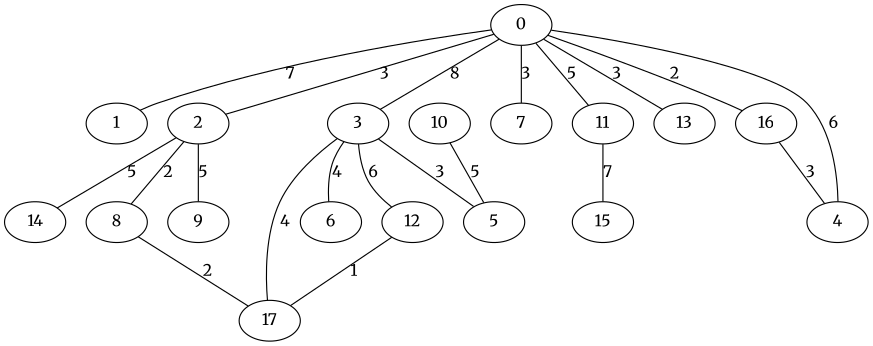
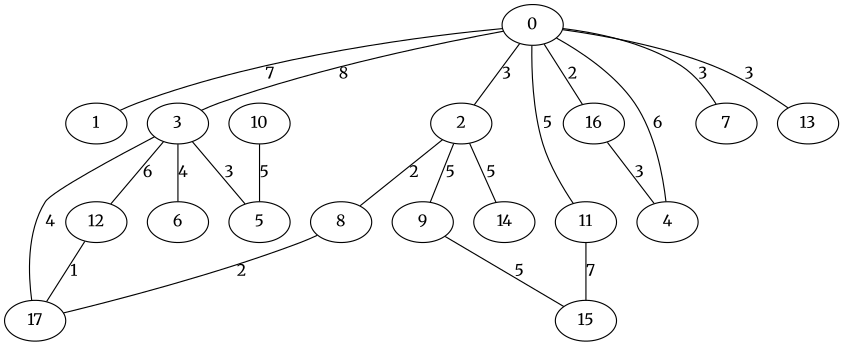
none -> (504, 272)
